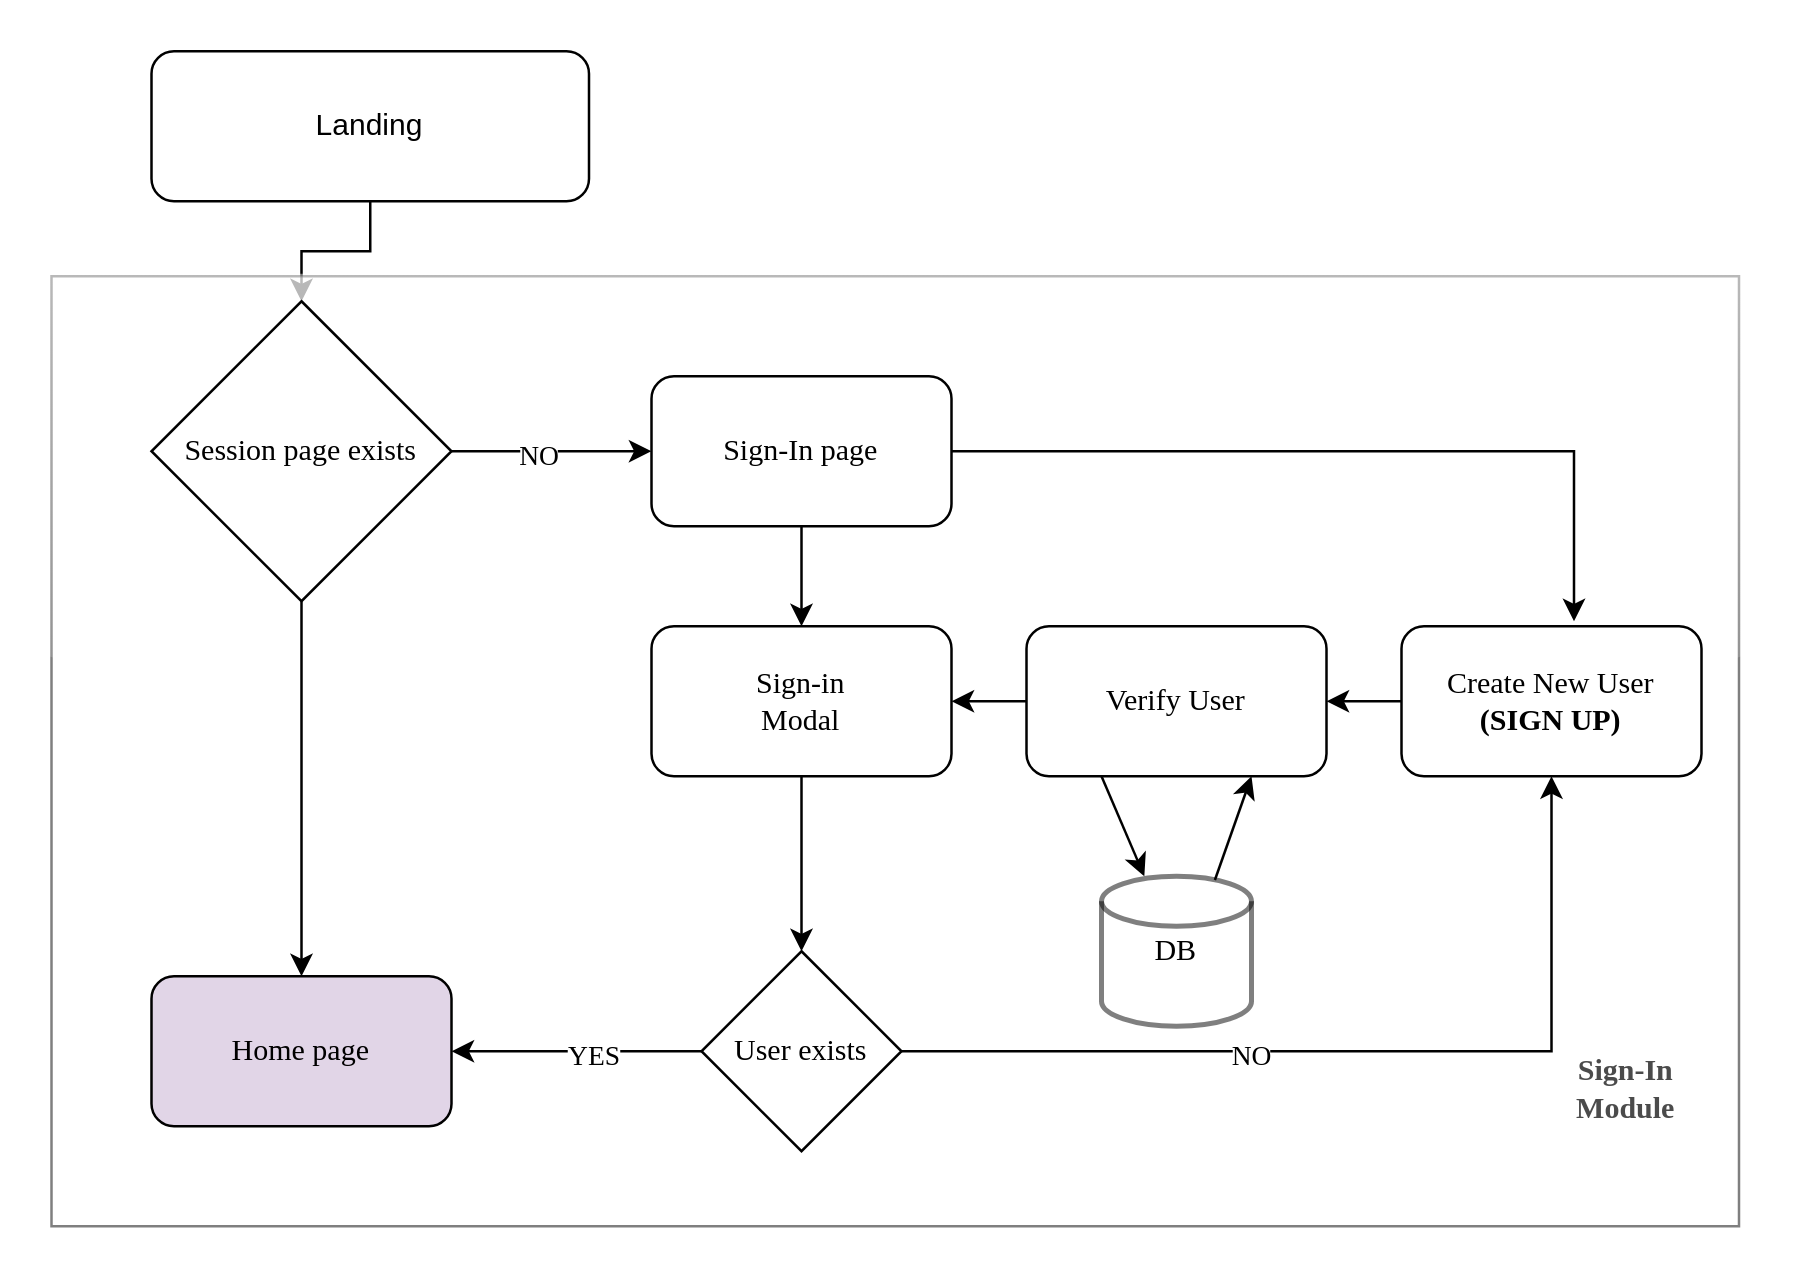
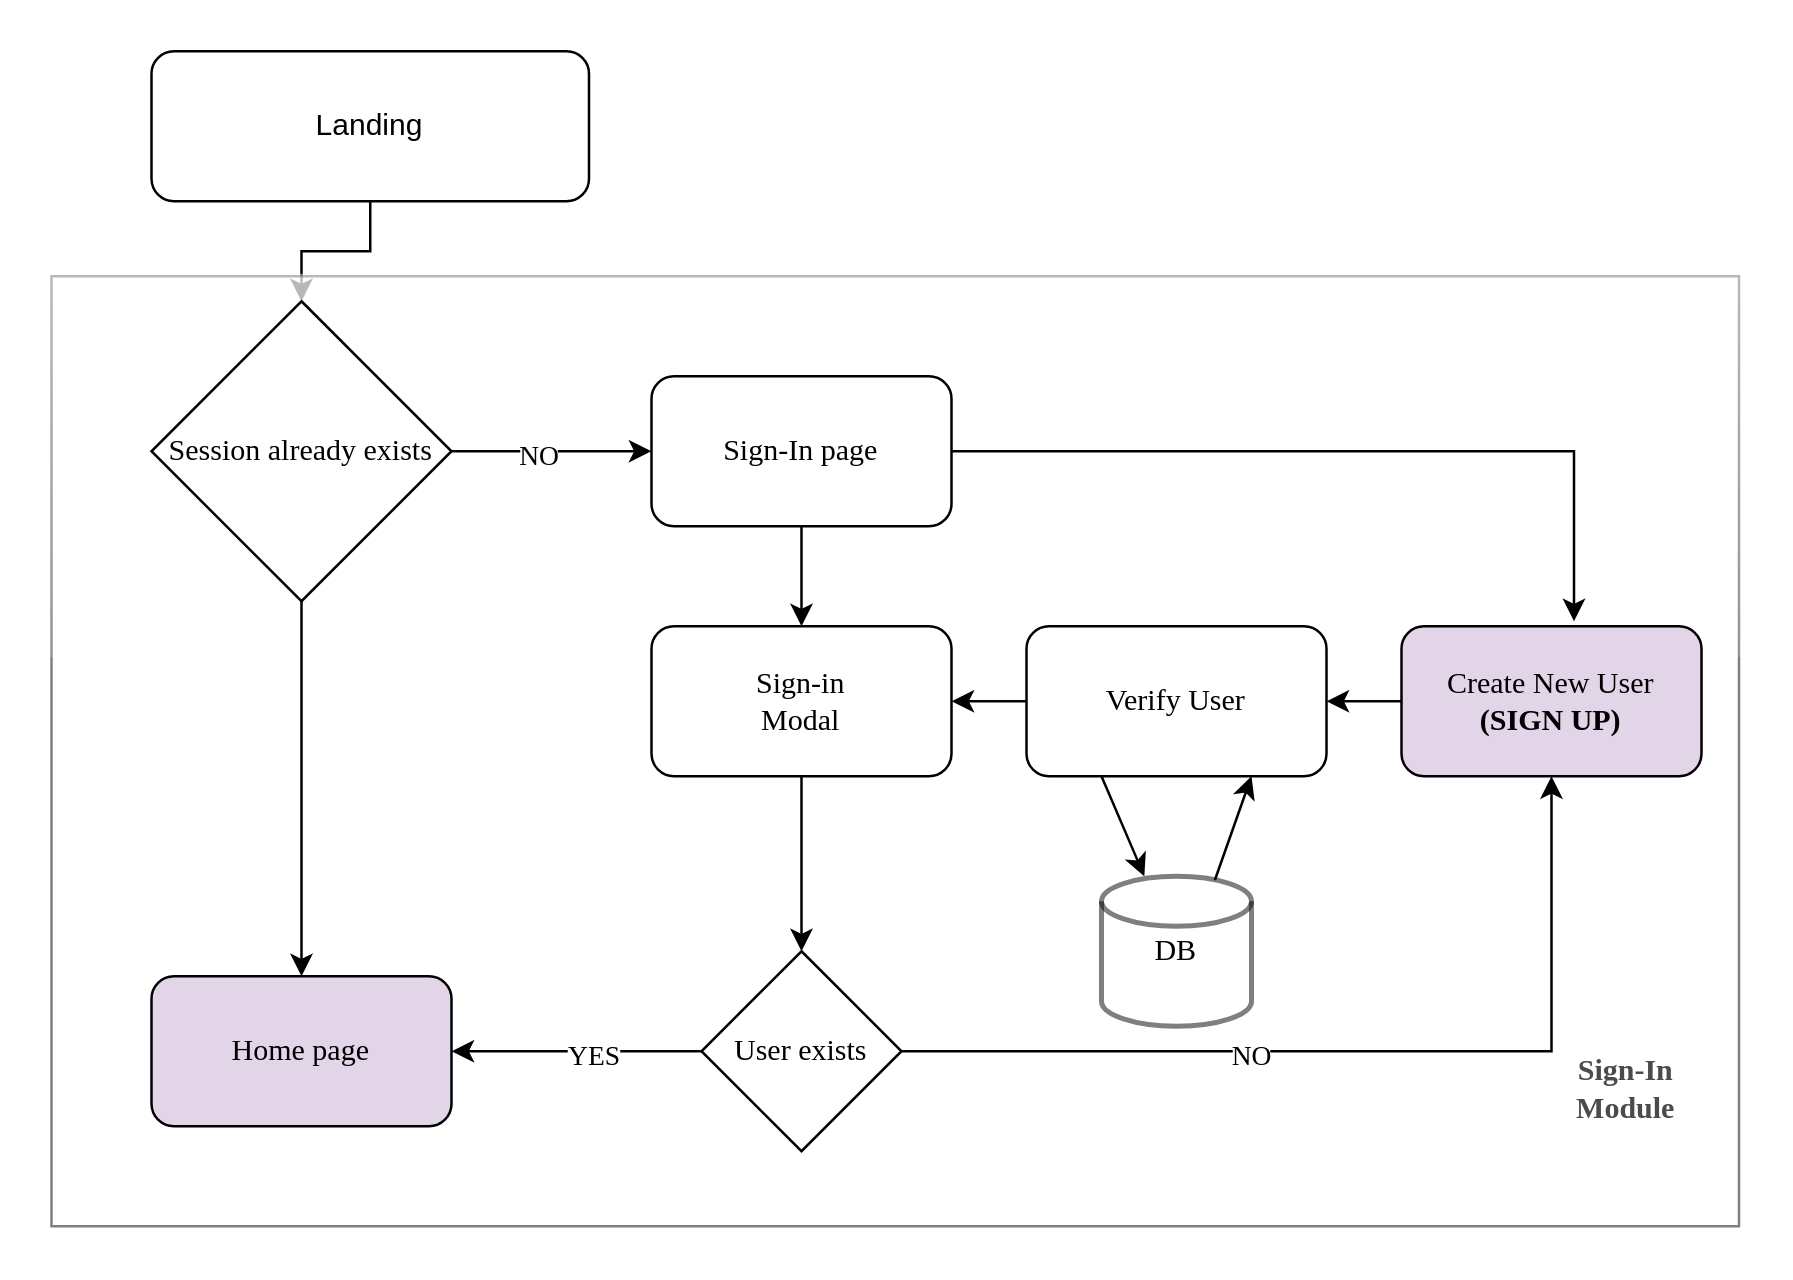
(301, 451) -> (301, 451)
(1551, 701) -> (1551, 701)
